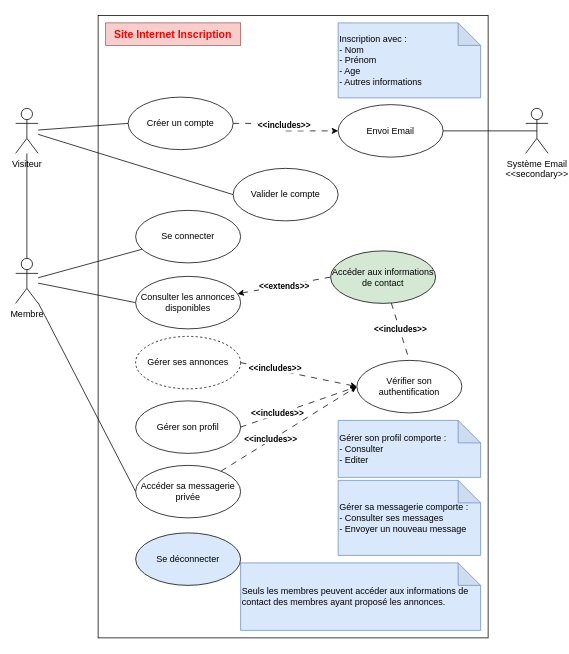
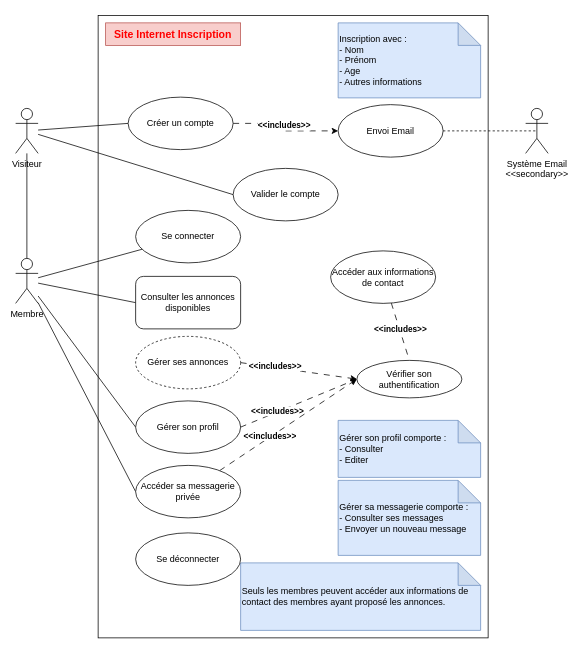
(488, 131) -> (488, 131)
(383, 277) -> (383, 277)
(287, 285) -> none
(188, 303) -> (188, 303)
none -> (86, 361)
(409, 387) -> (409, 379)
(188, 559) -> (188, 559)
